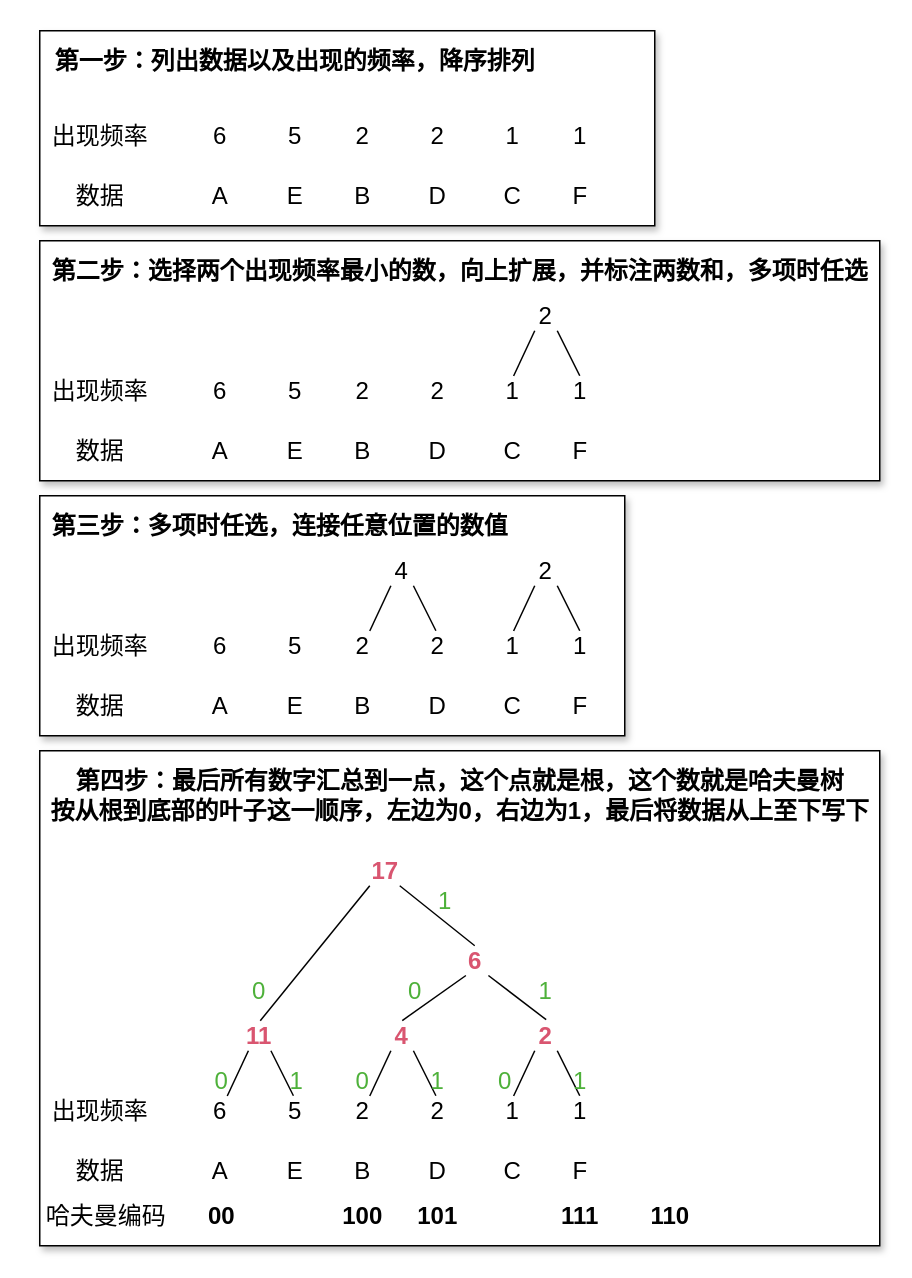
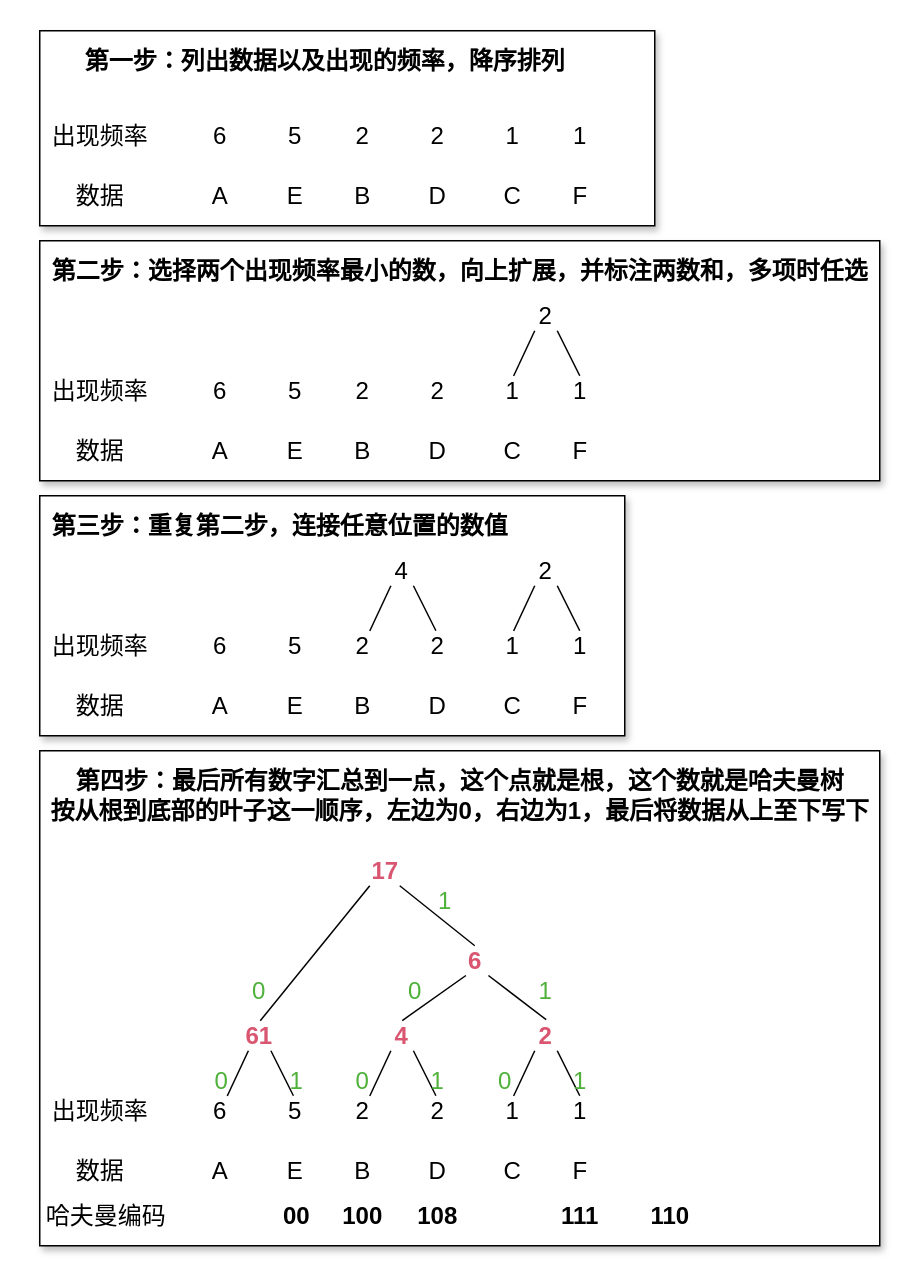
(295, 61) -> (325, 61)
(281, 526) -> (281, 526)
(260, 1036) -> (260, 1036)
(221, 1216) -> (296, 1216)
(438, 1216) -> (438, 1216)
